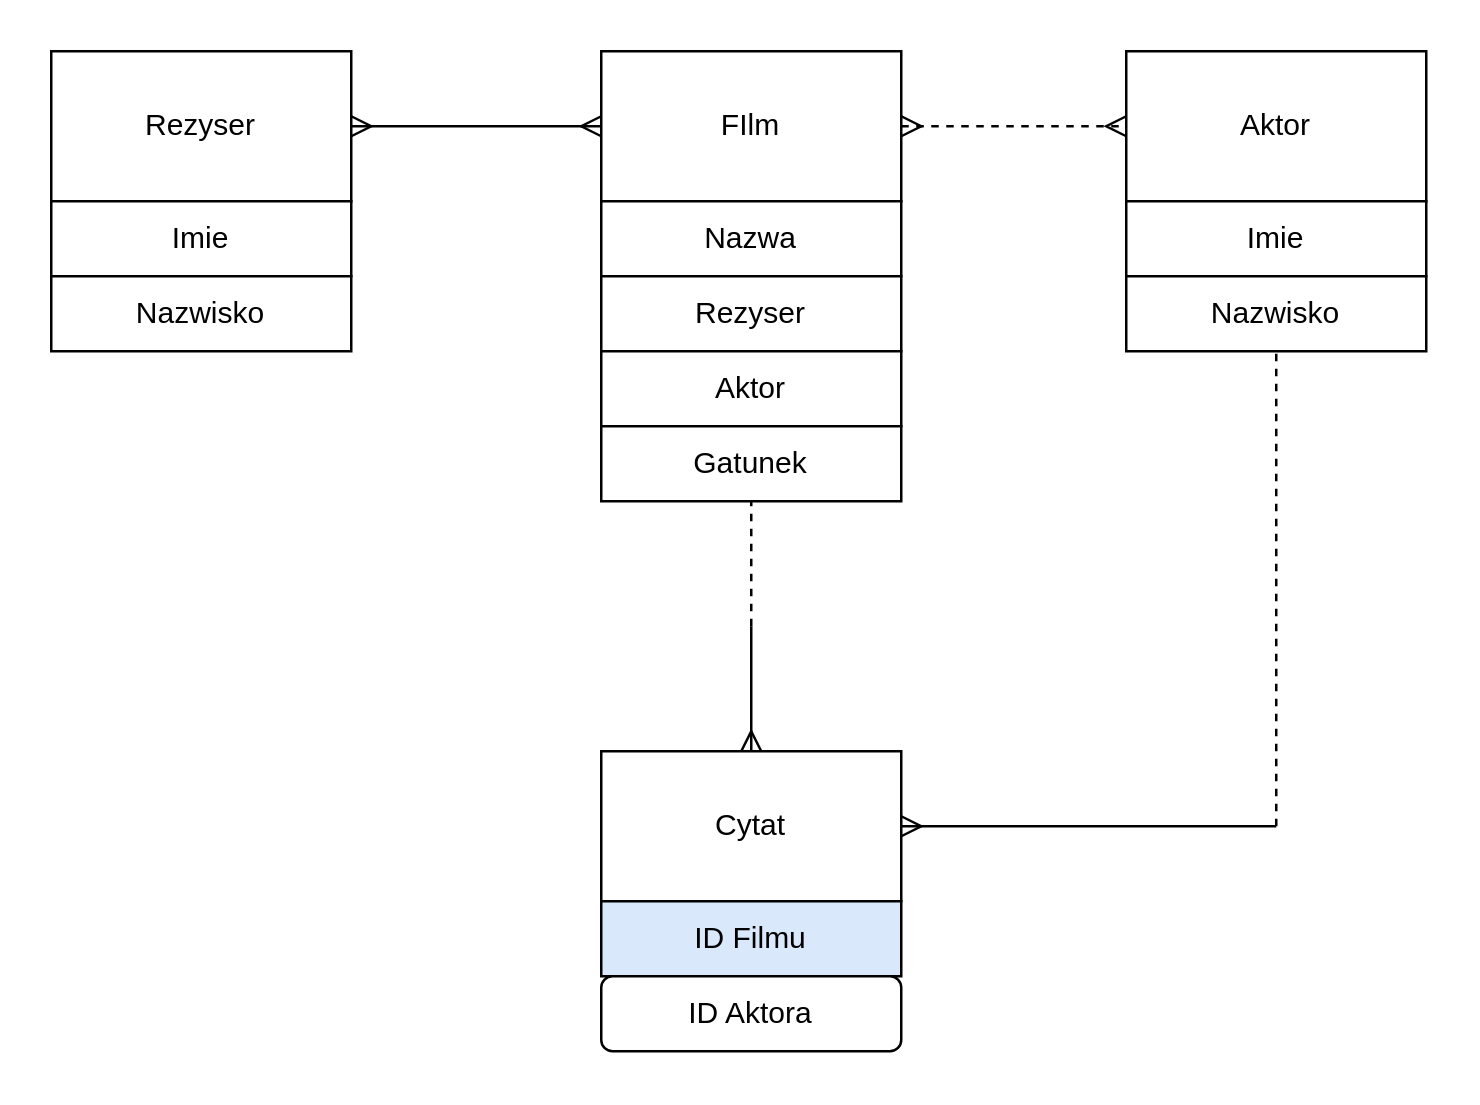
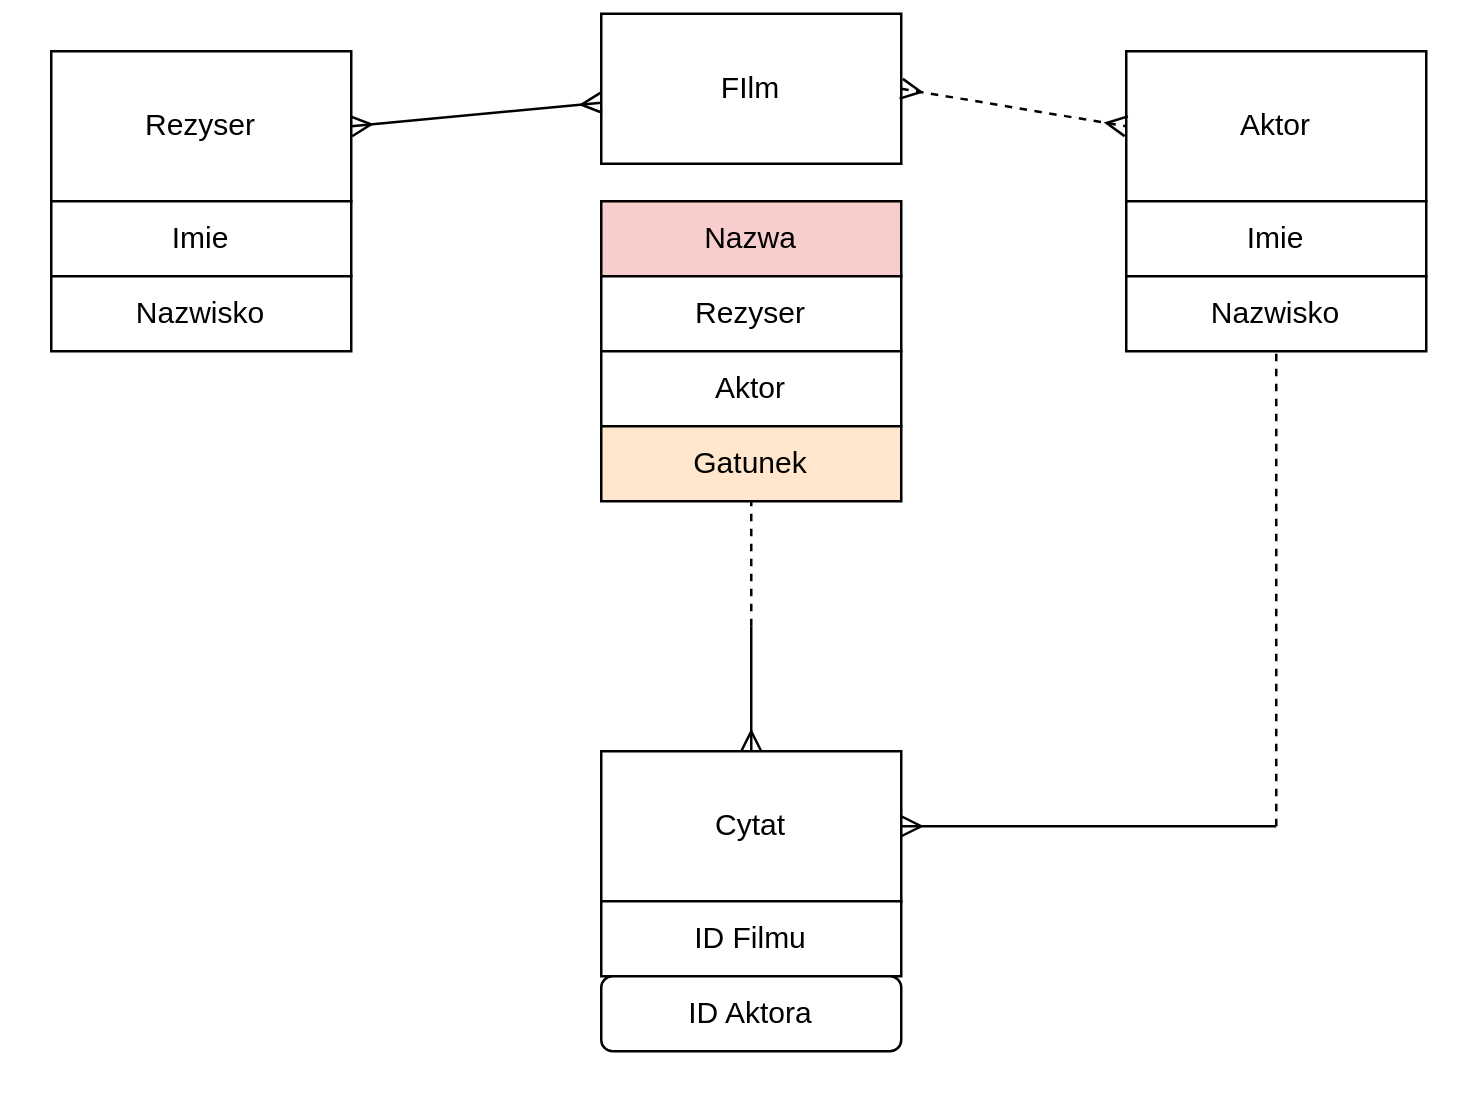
(751, 126) -> (751, 89)
(751, 239) -> (751, 239)
(751, 464) -> (751, 464)
(751, 939) -> (751, 939)
